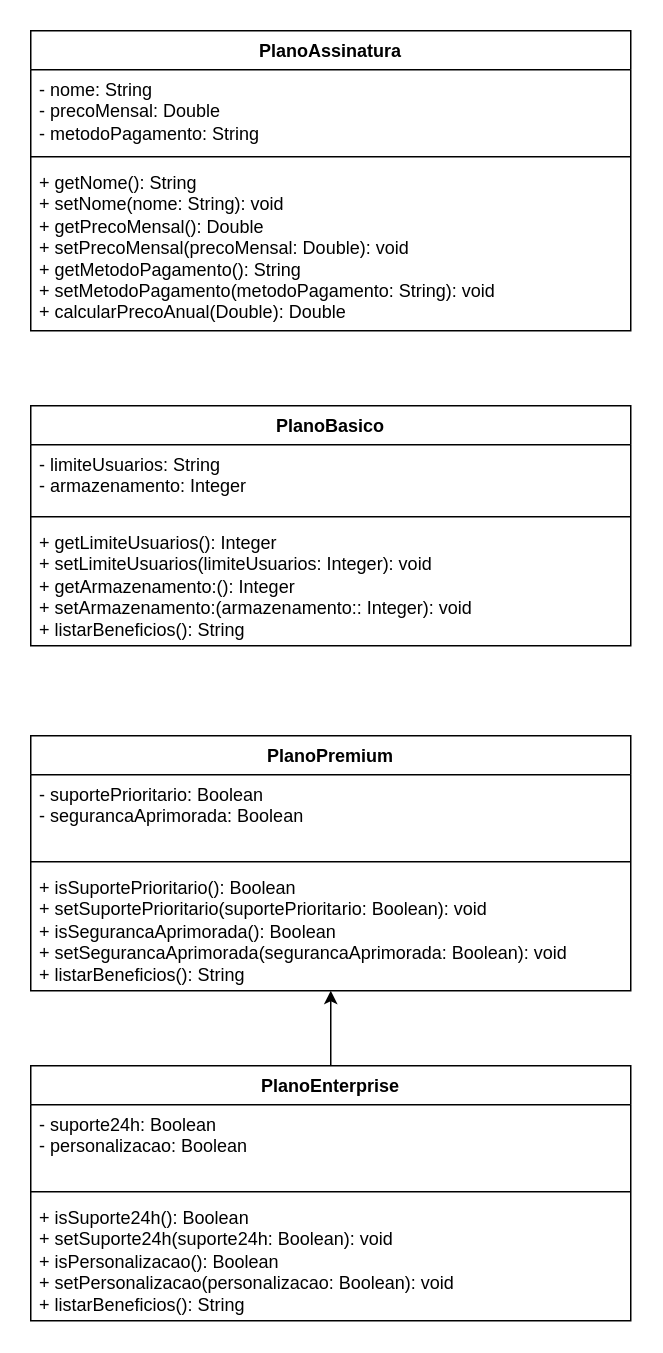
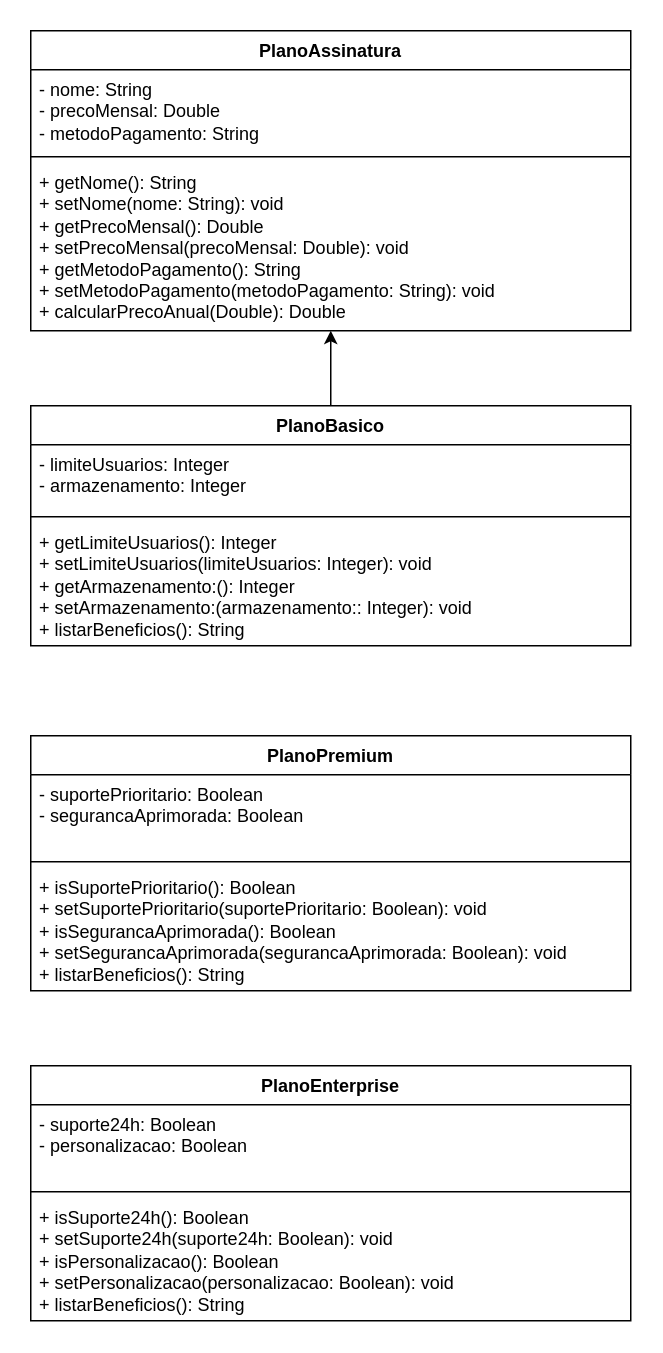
none -> (331, 374)
(154, 477) -> (154, 477)
(331, 1034) -> none
